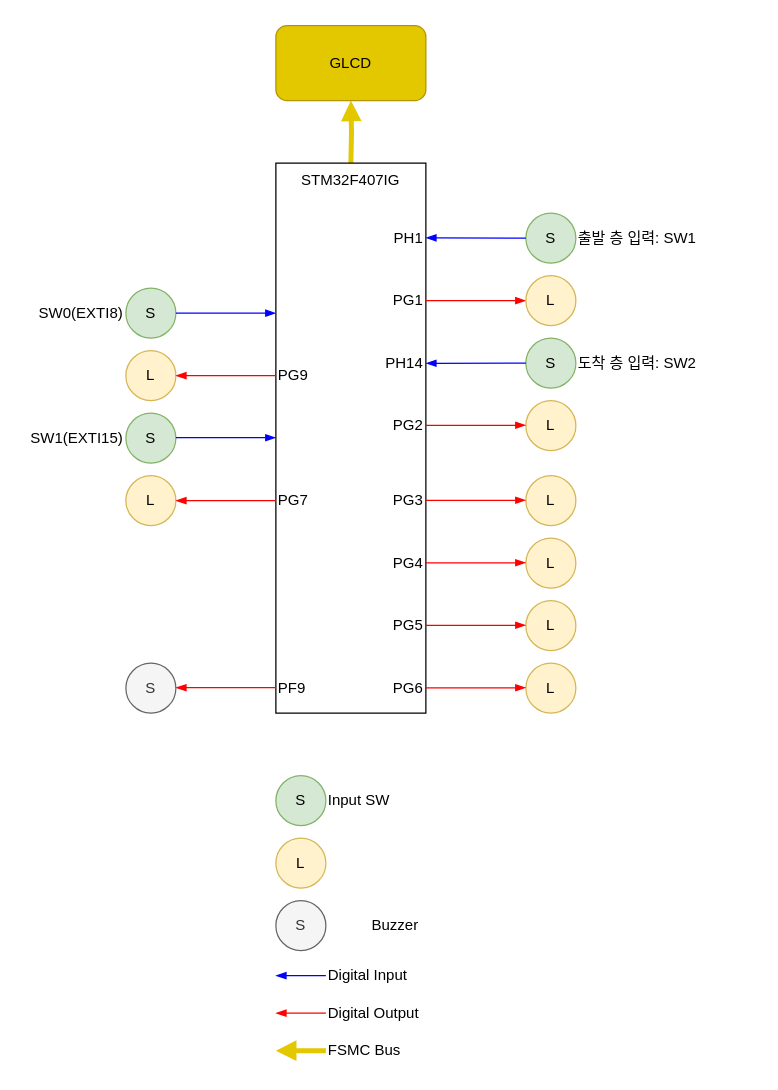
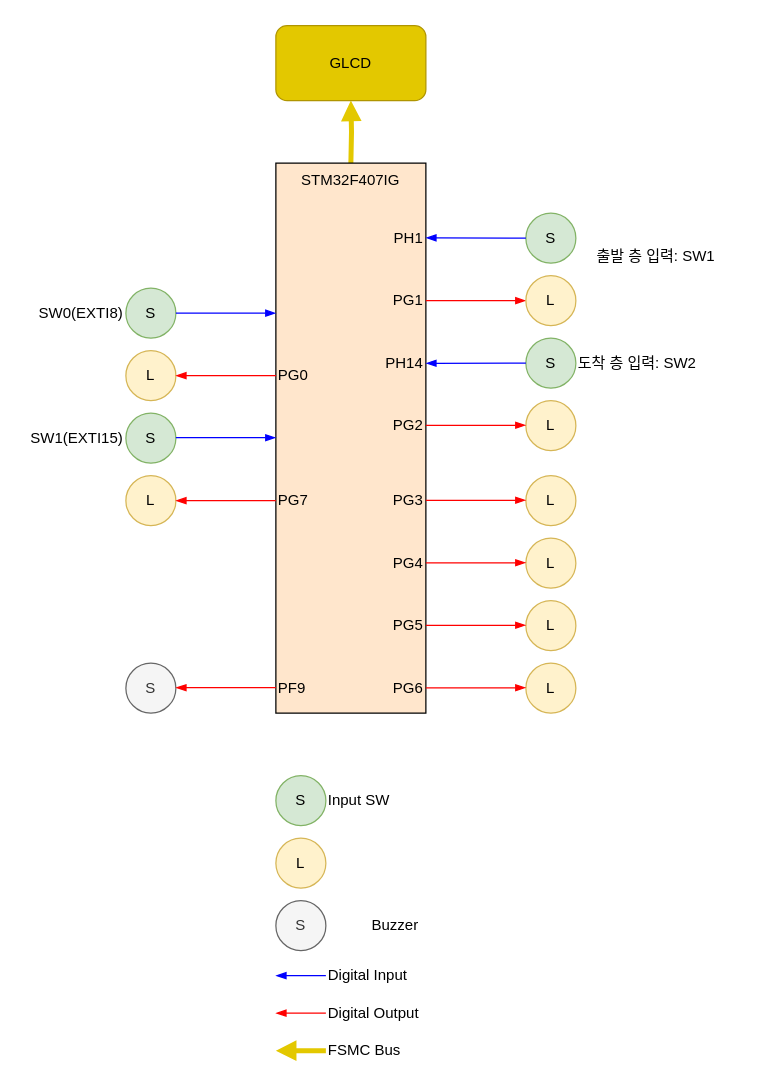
(657, 238) -> (676, 257)
(291, 376) -> (291, 376)
(351, 438) -> (351, 438)
